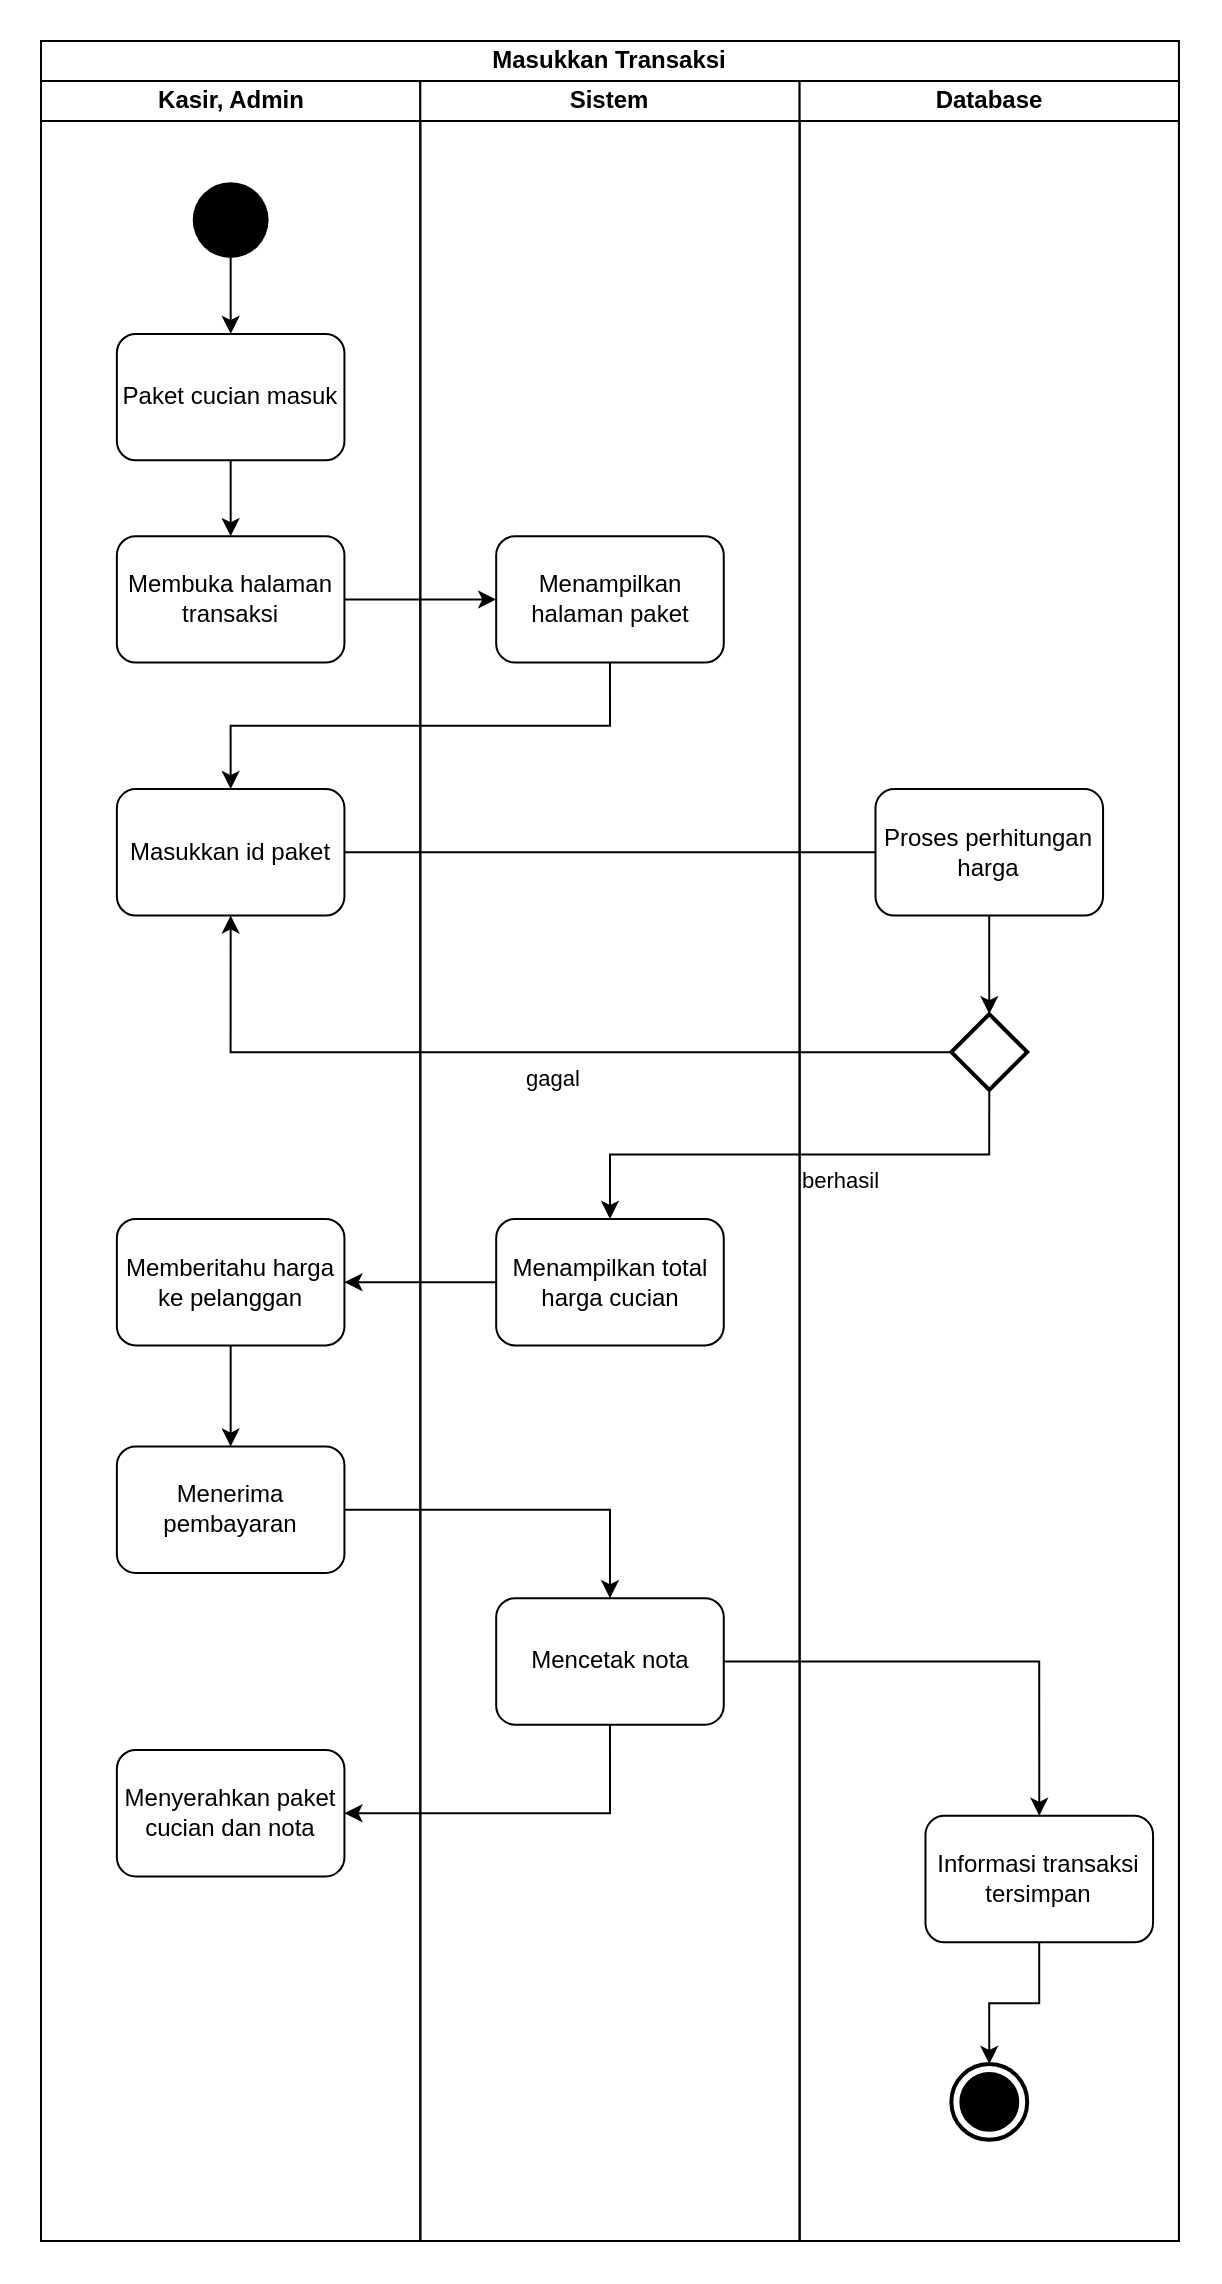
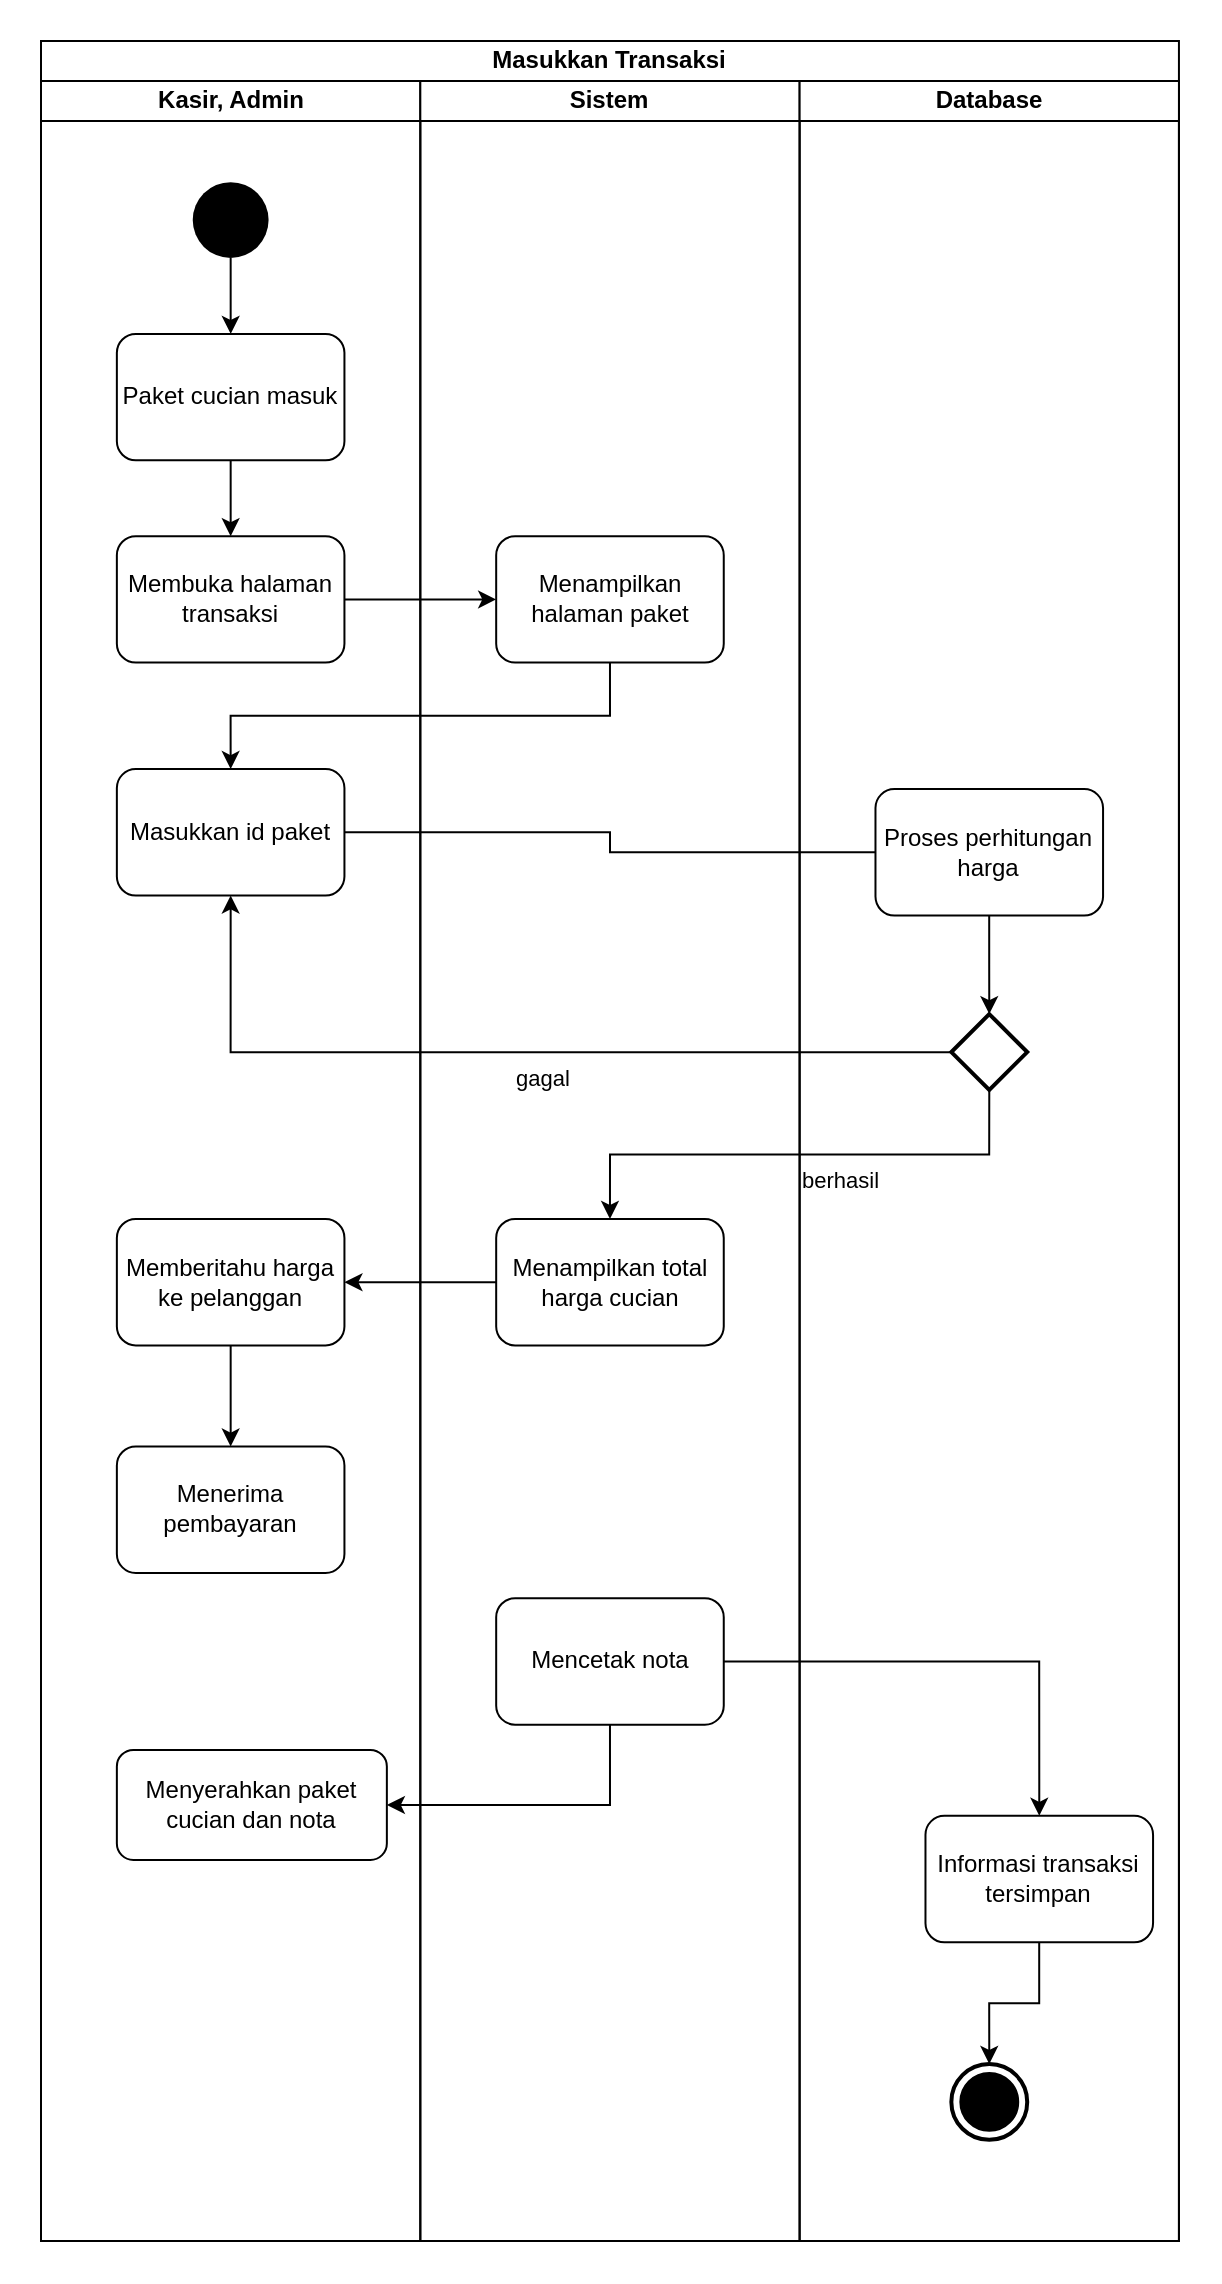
(231, 852) -> (231, 832)
(554, 1510) -> none
(231, 1813) -> (252, 1805)
